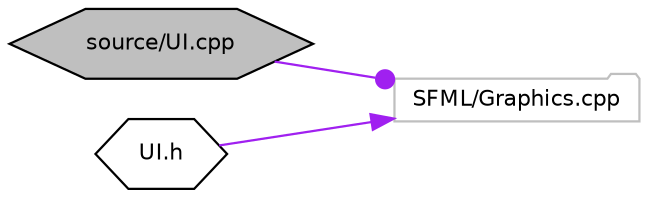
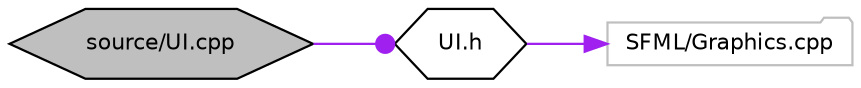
(325, 70) -> (345, 44)
